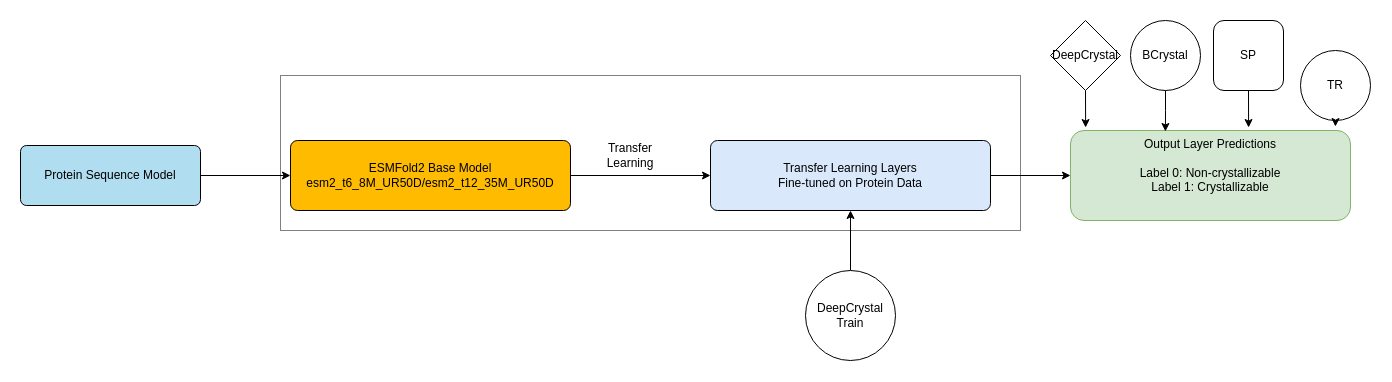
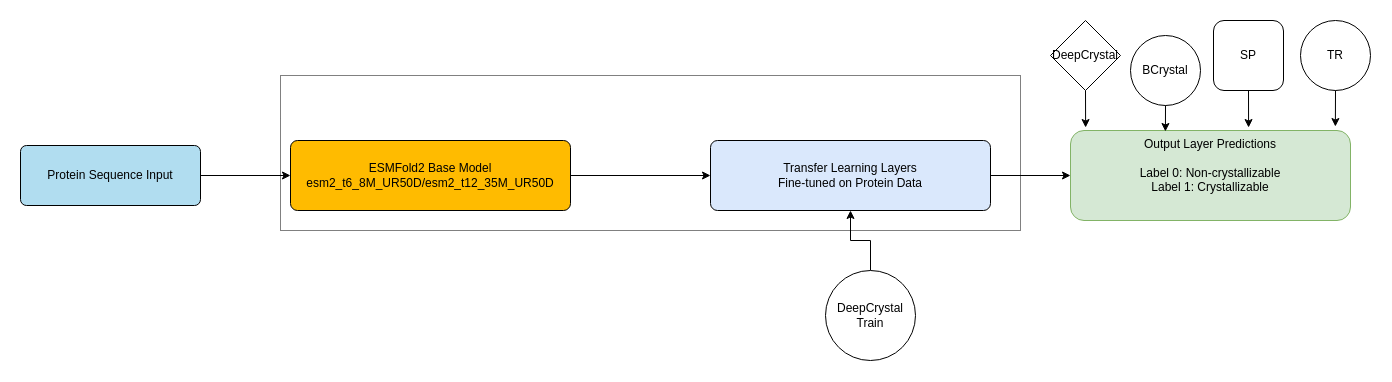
(1166, 56) -> (1166, 71)
(1336, 86) -> (1336, 56)
(631, 156) -> none
(111, 176) -> (111, 176)
(851, 316) -> (871, 316)
